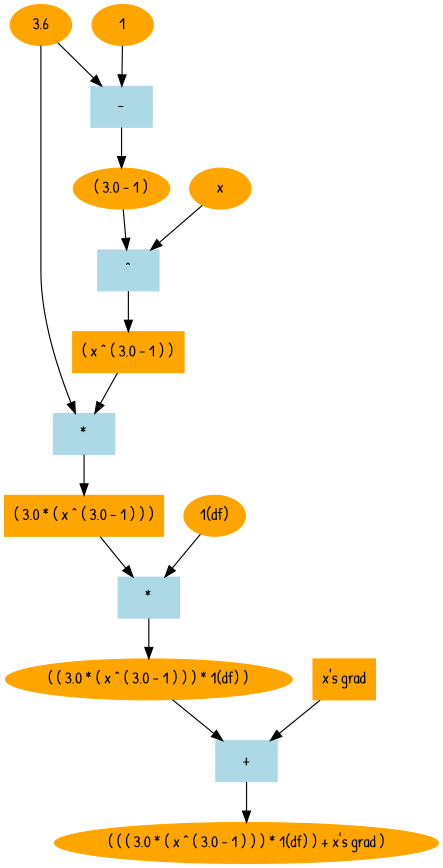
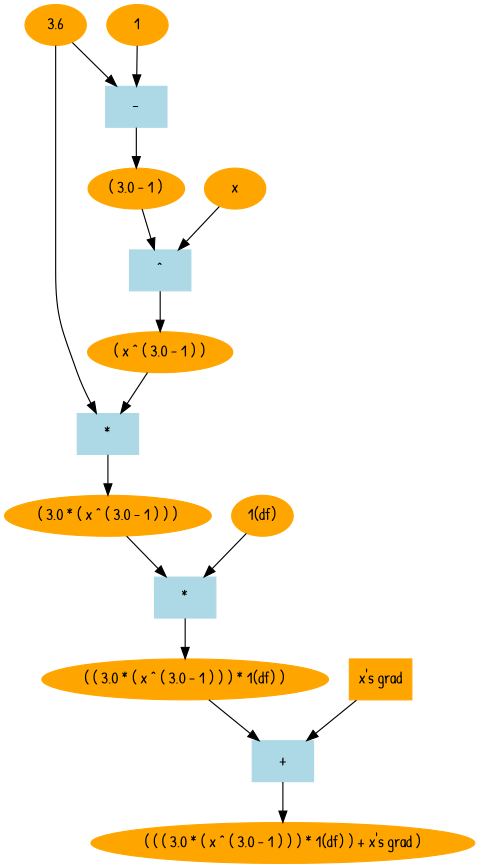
(128, 352) -> (160, 352)
(84, 516) -> (108, 516)
